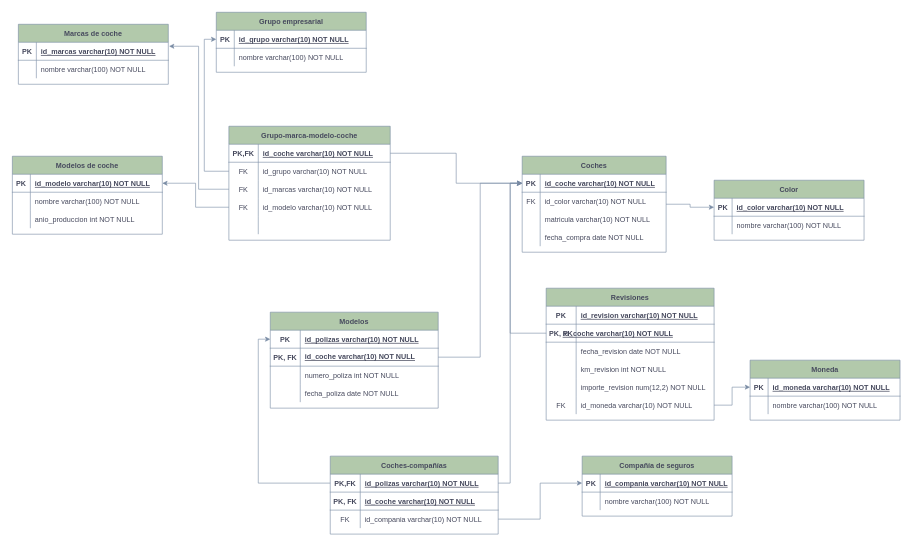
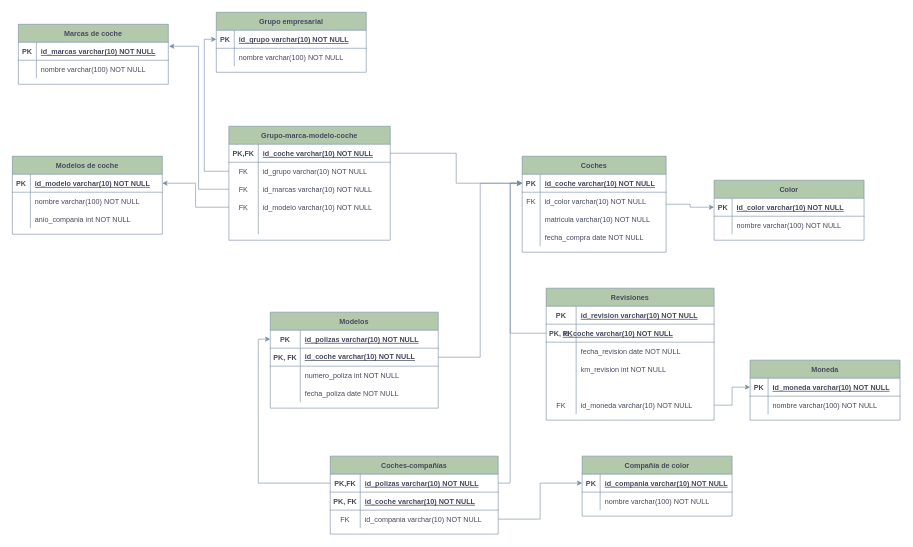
(86, 220) -> (82, 220)
(645, 387) -> none
(657, 466) -> (657, 466)
